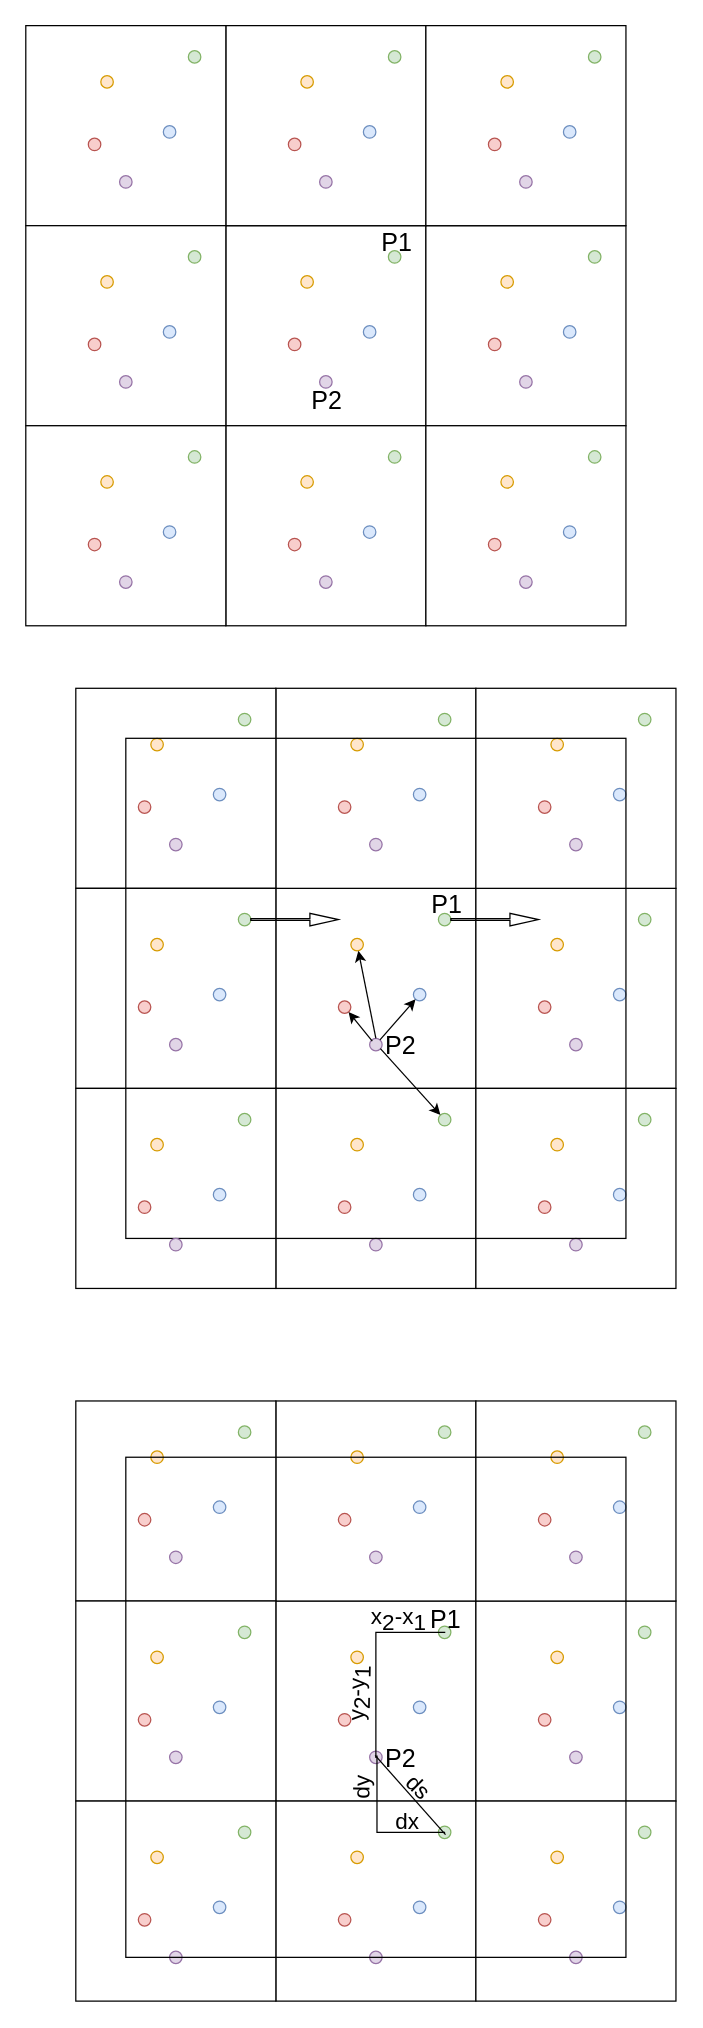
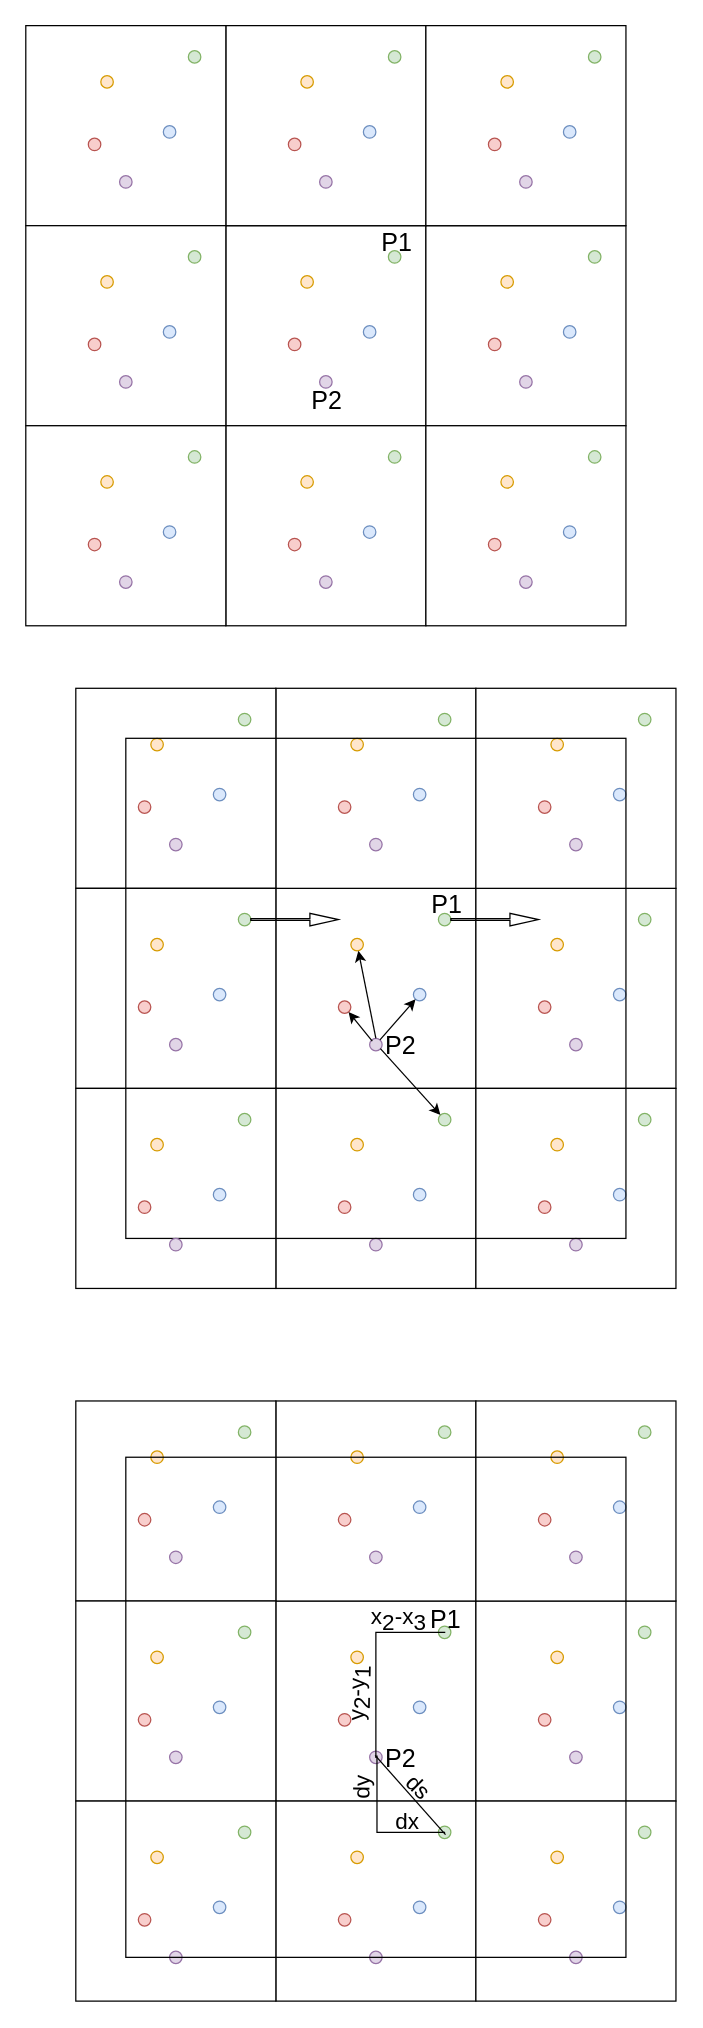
(399, 1621) -> (399, 1621)
